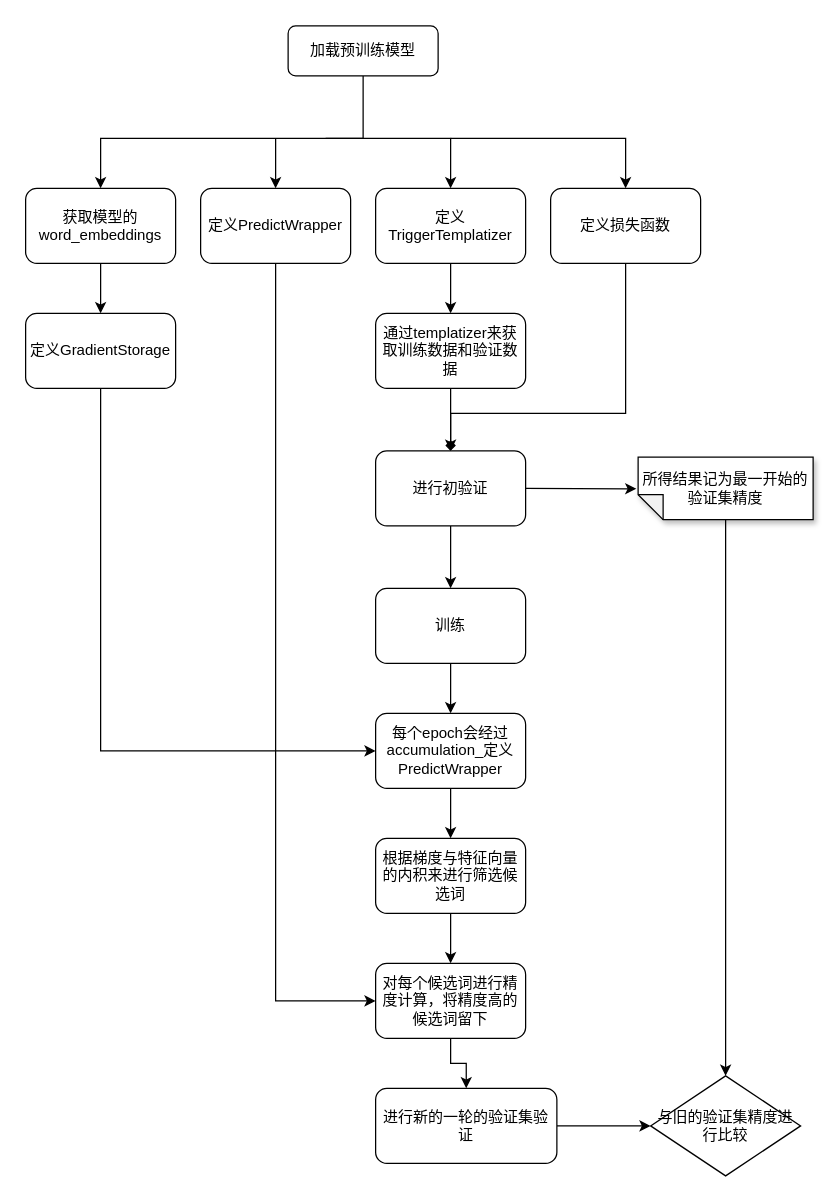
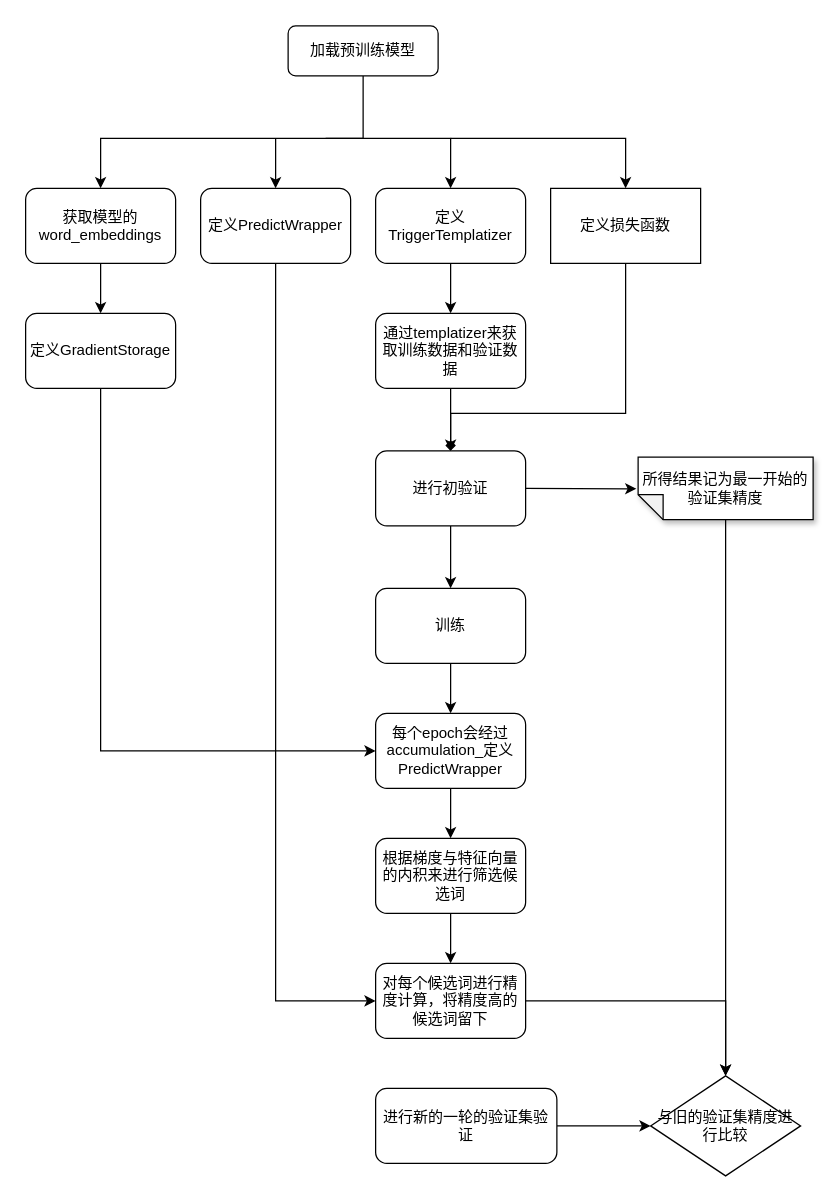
(626, 226) -> (626, 226)
(454, 1063) -> (624, 1001)
